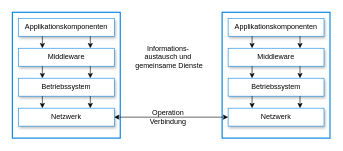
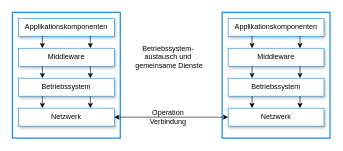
(168, 57) -> (168, 57)
